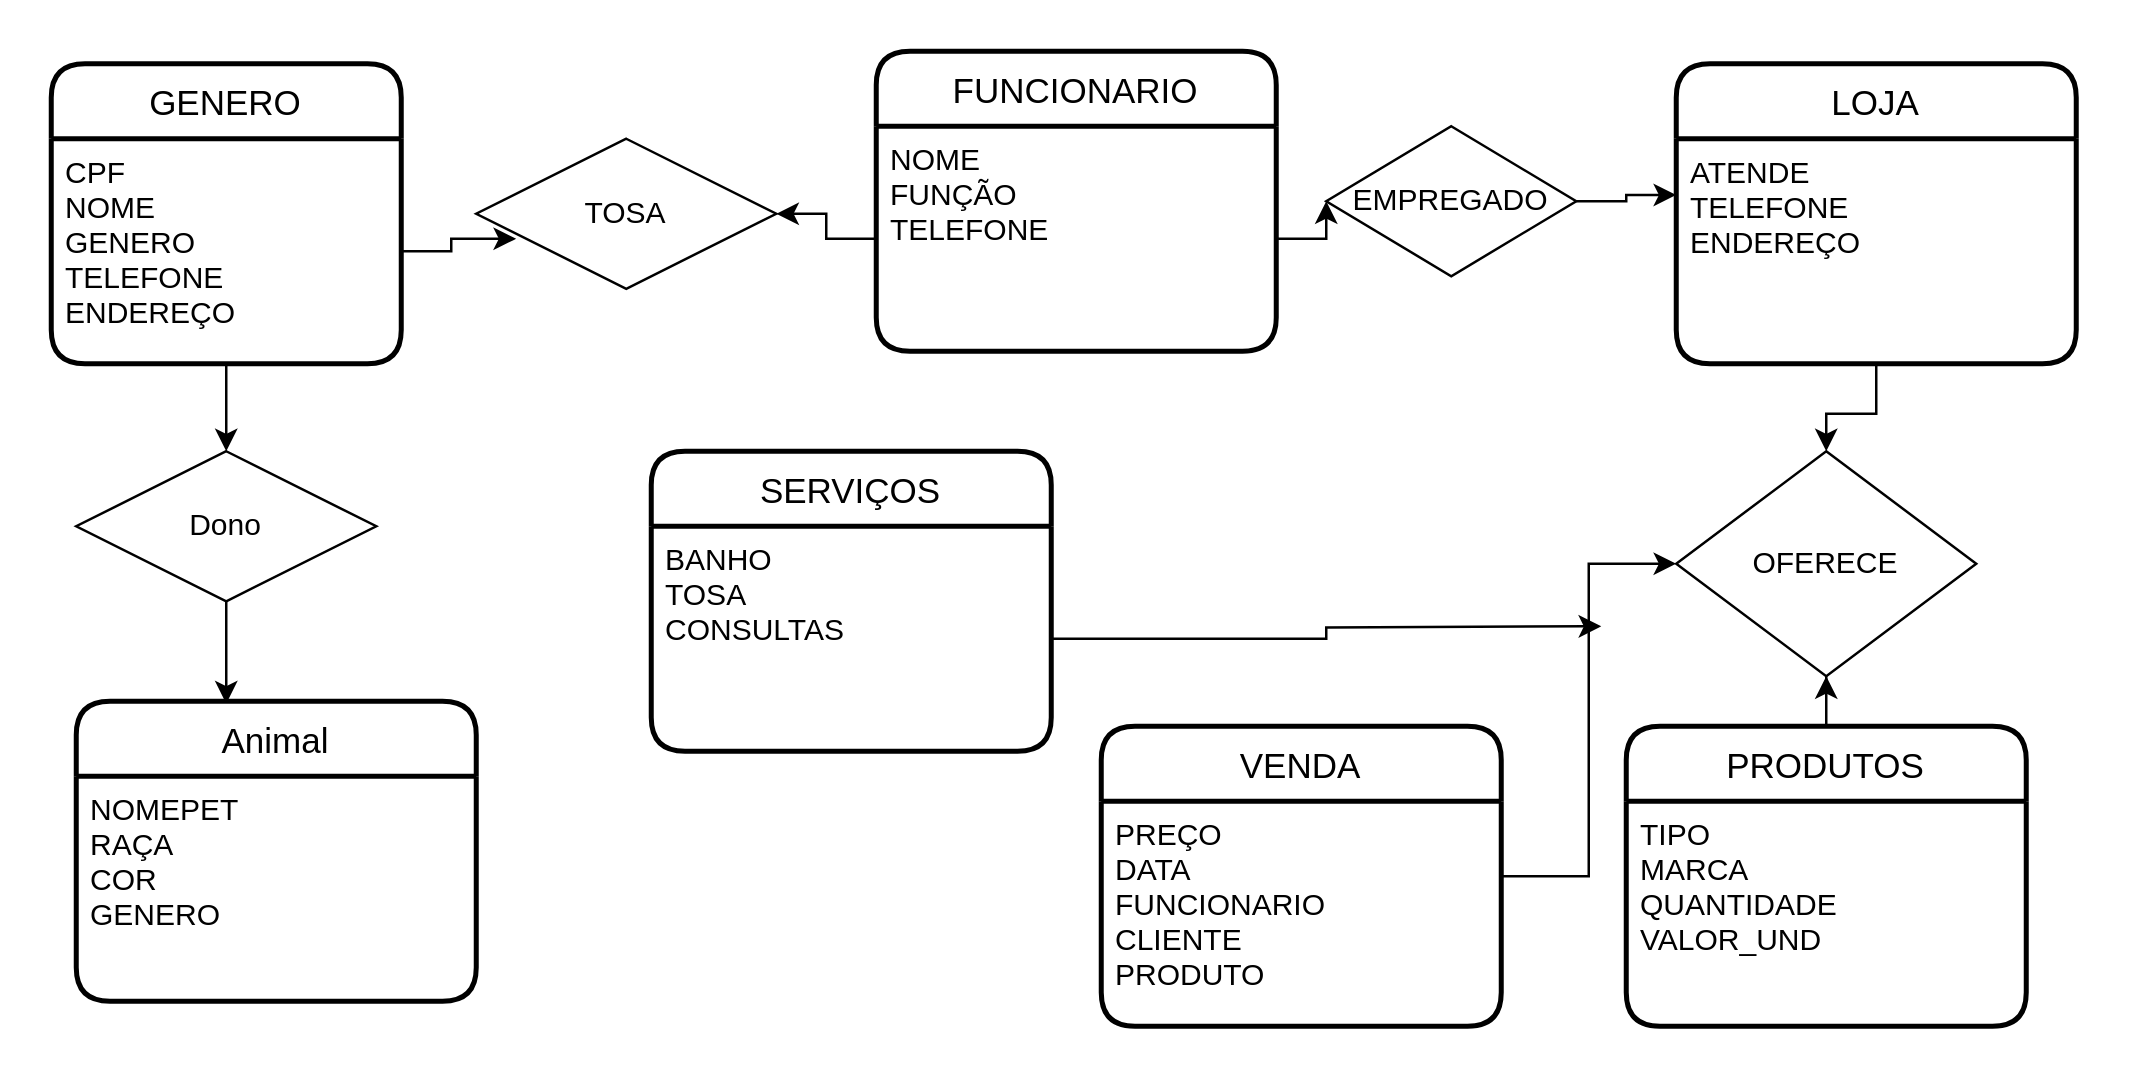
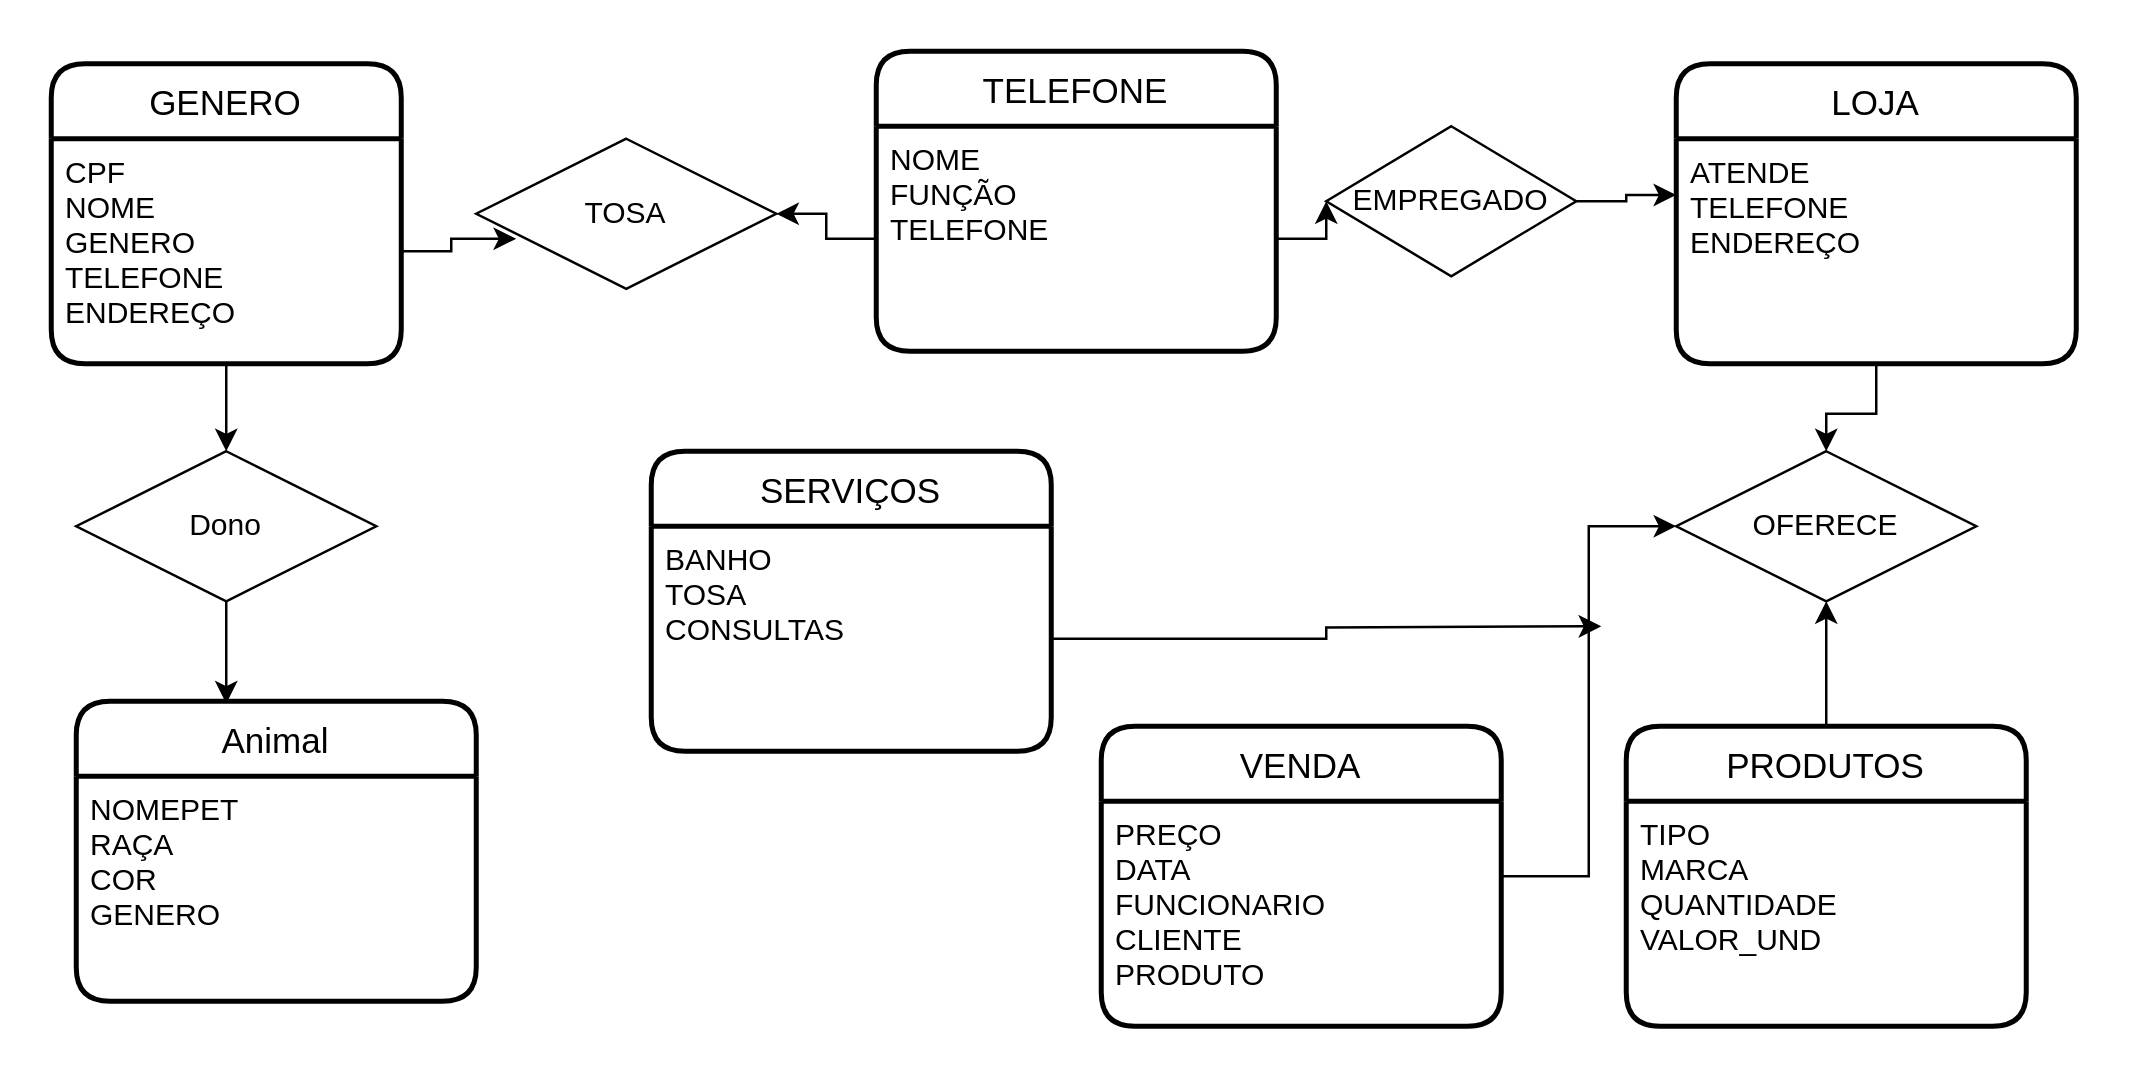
(1075, 91) -> (1075, 91)
(1826, 564) -> (1826, 526)
